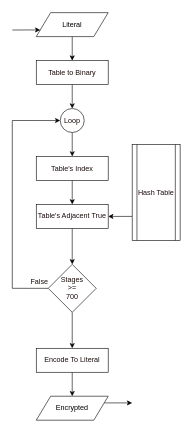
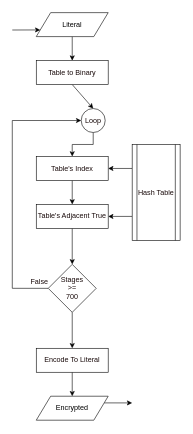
(72, 120) -> (93, 120)
none -> (122, 168)
